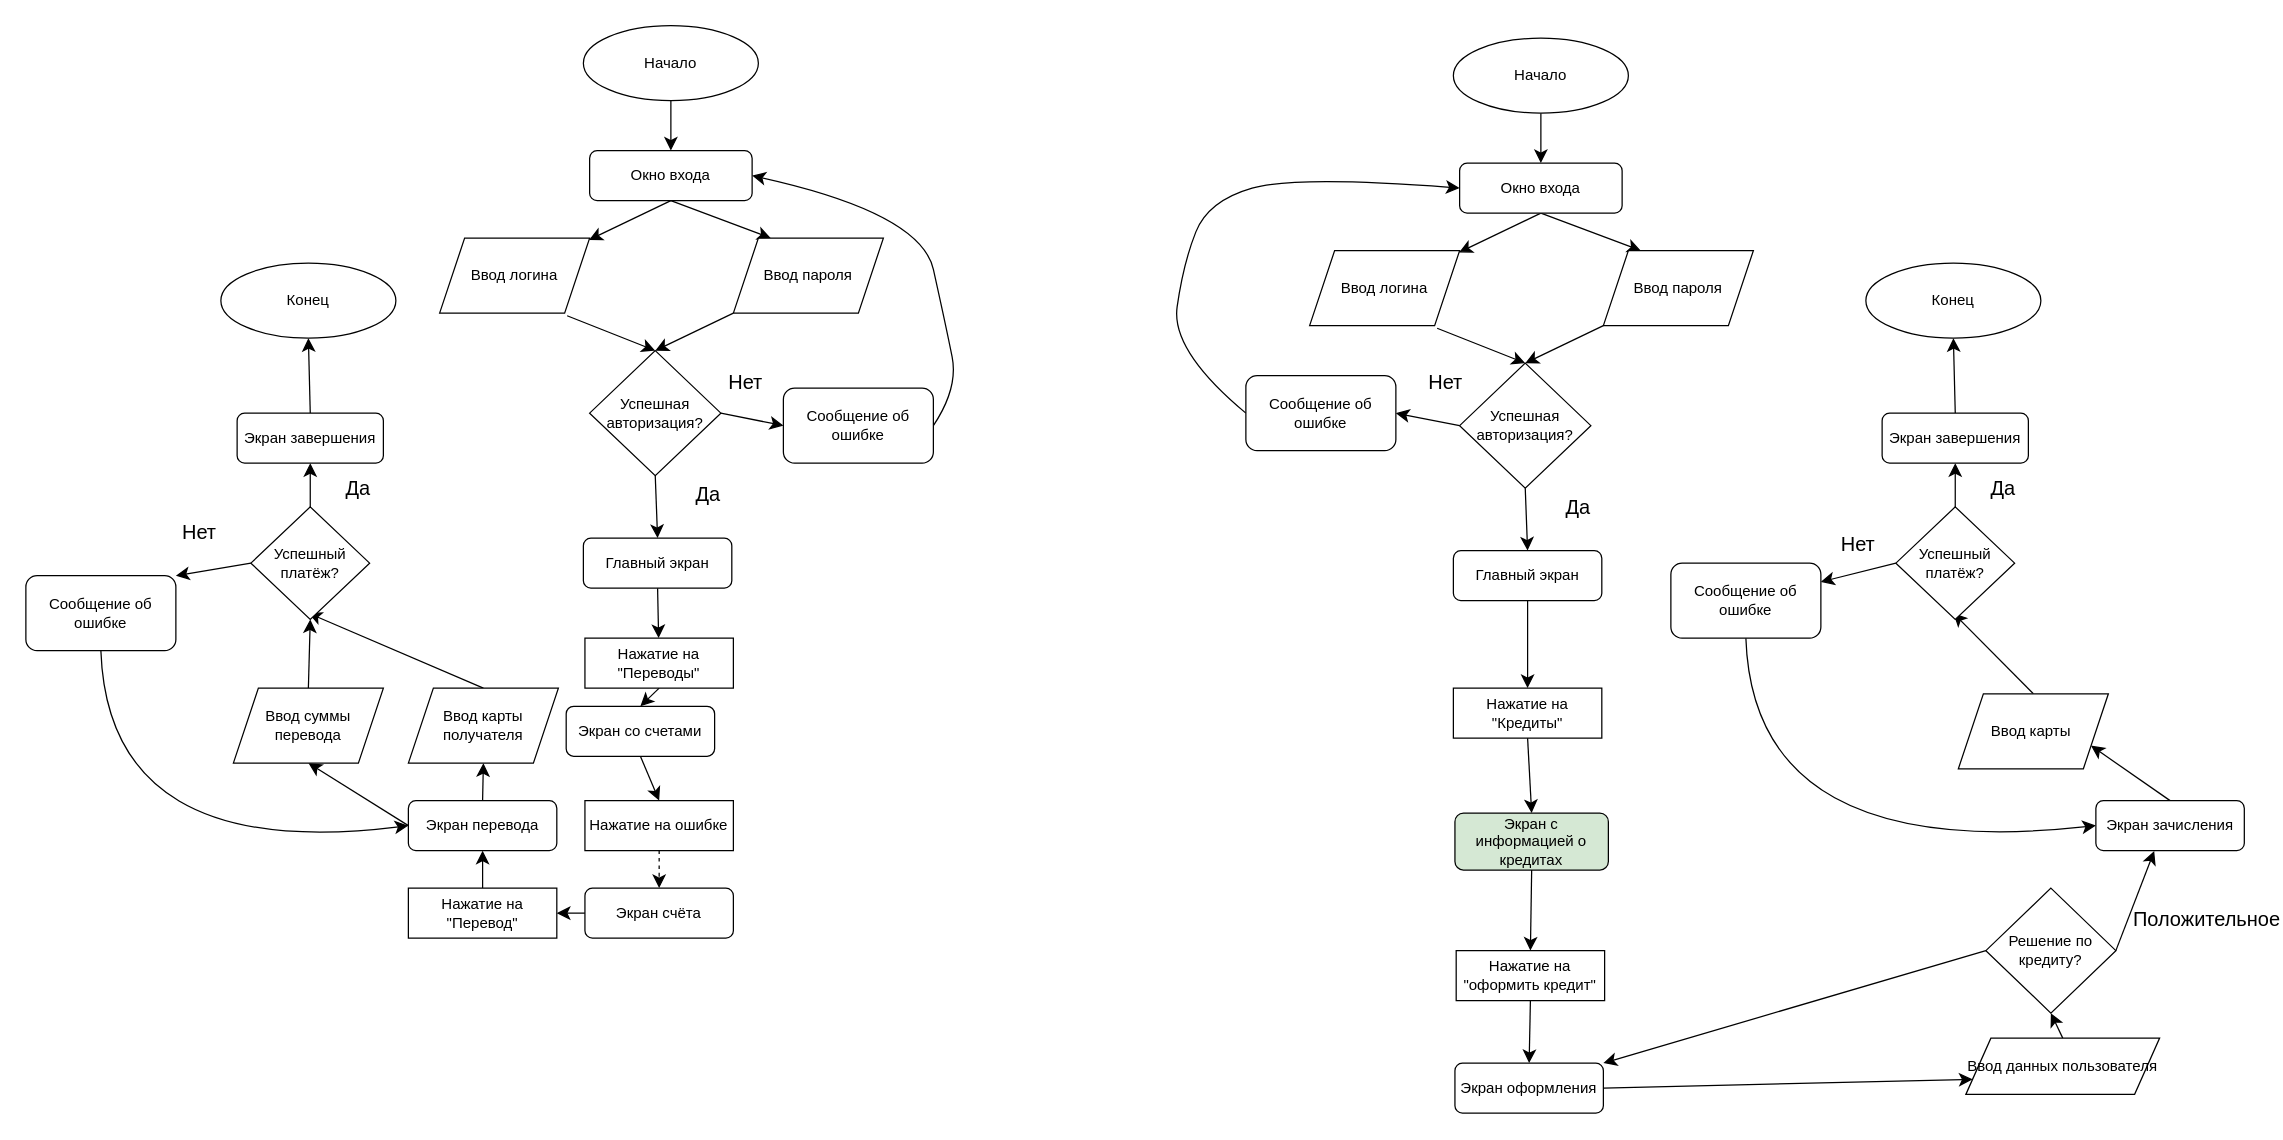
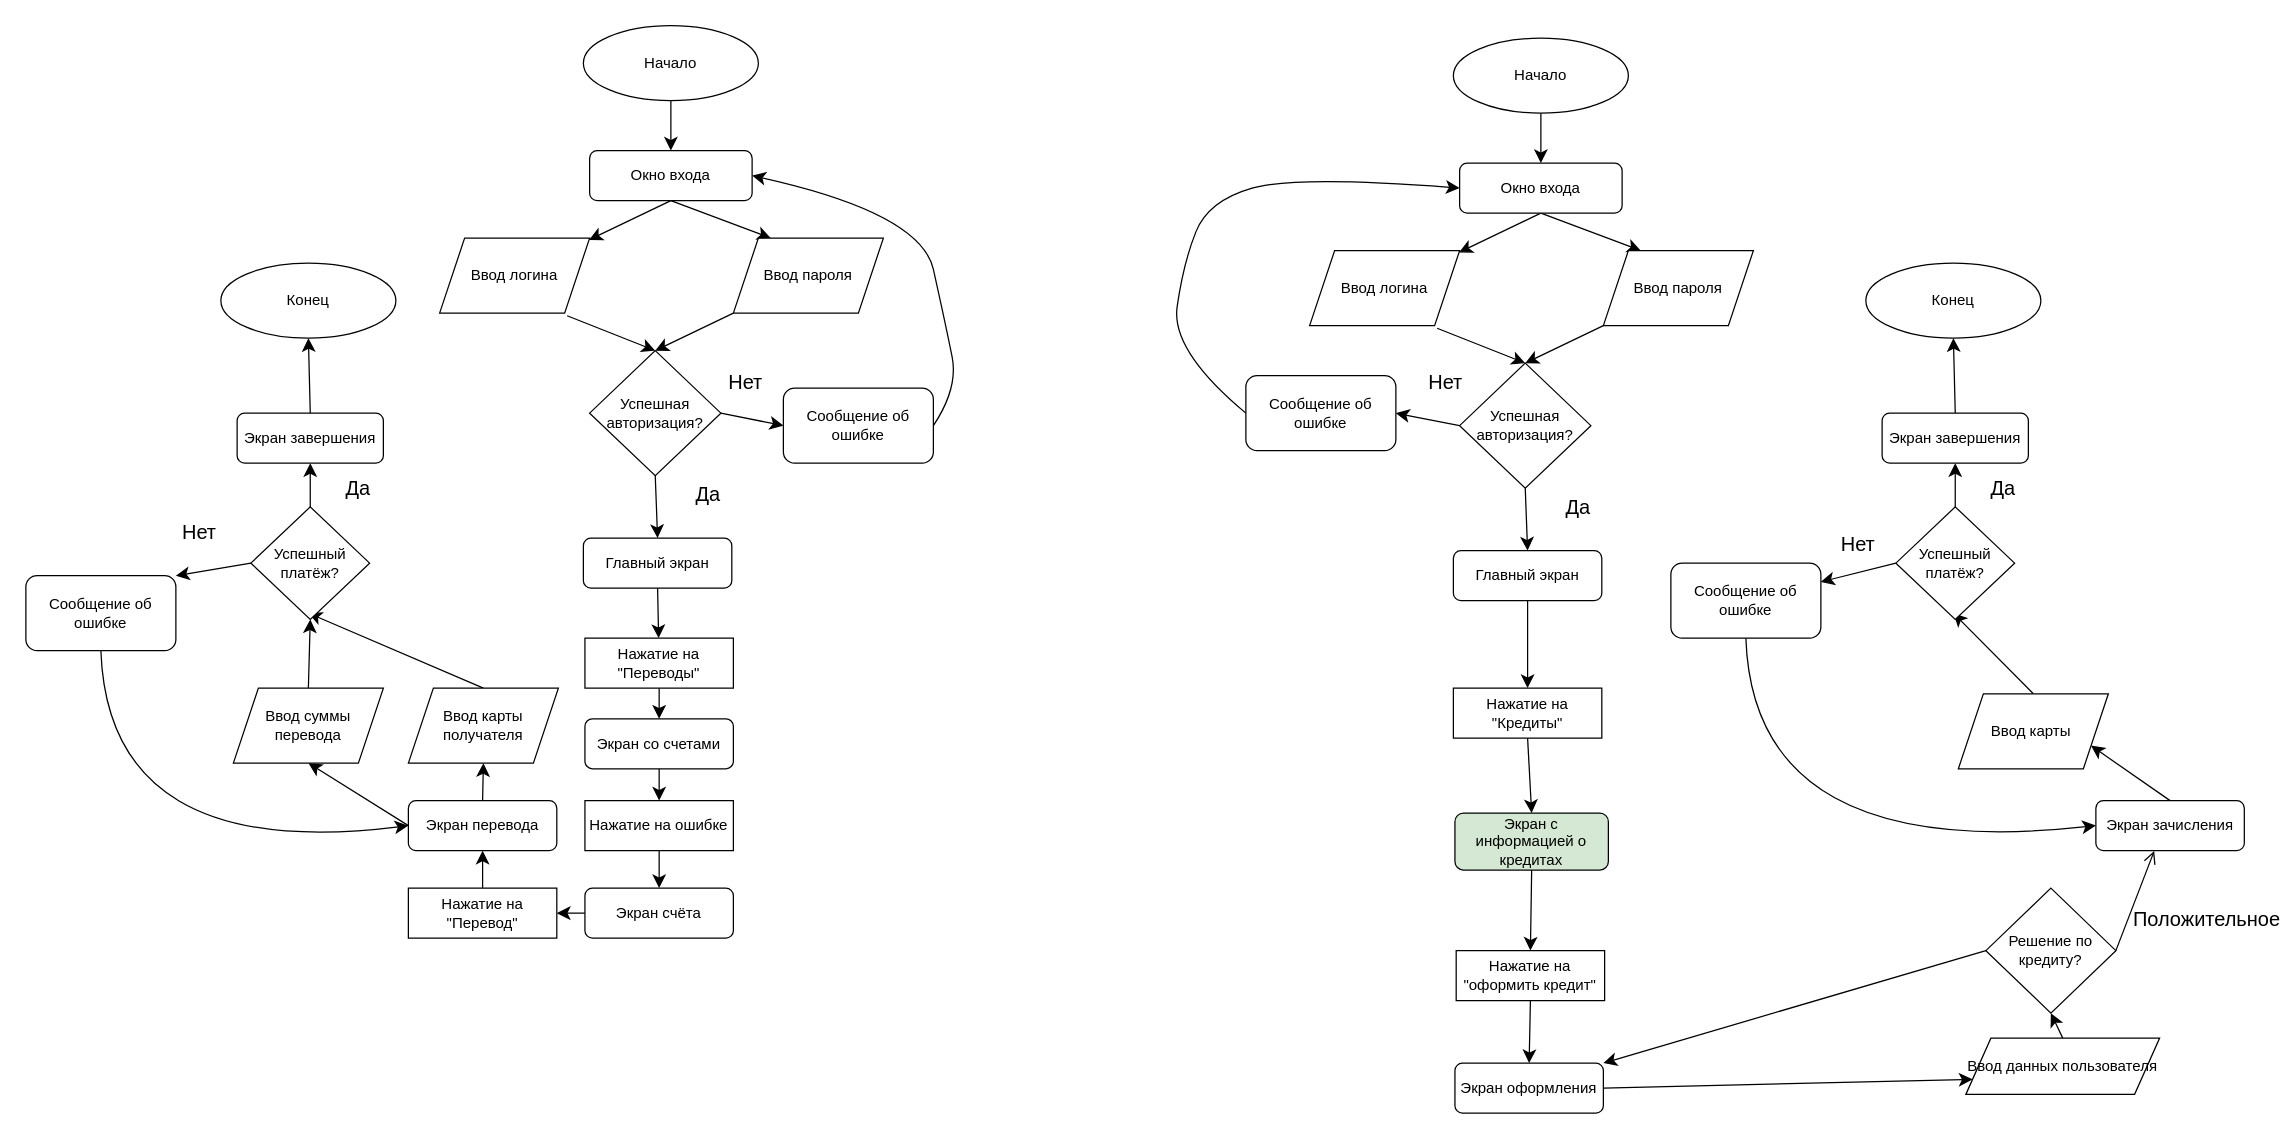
(640, 731) -> (659, 744)
(2150, 862) -> (2151, 858)
(659, 863) -> (659, 863)
